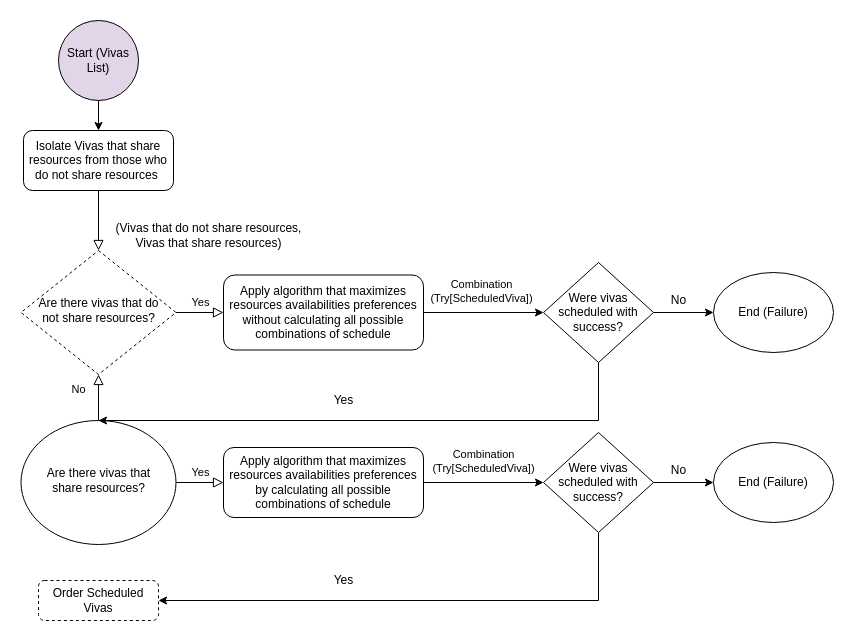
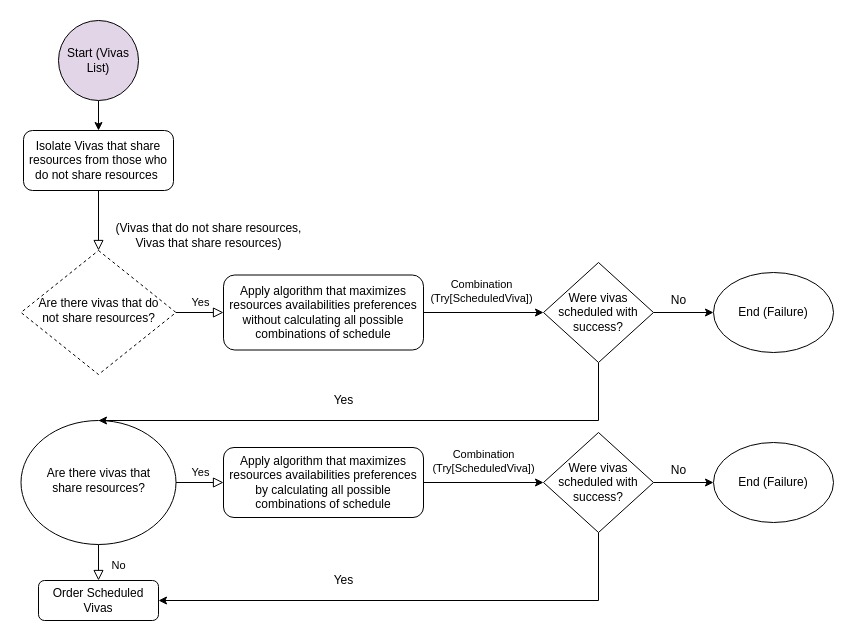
(99, 403) -> (99, 561)
(99, 601) -> (99, 601)
